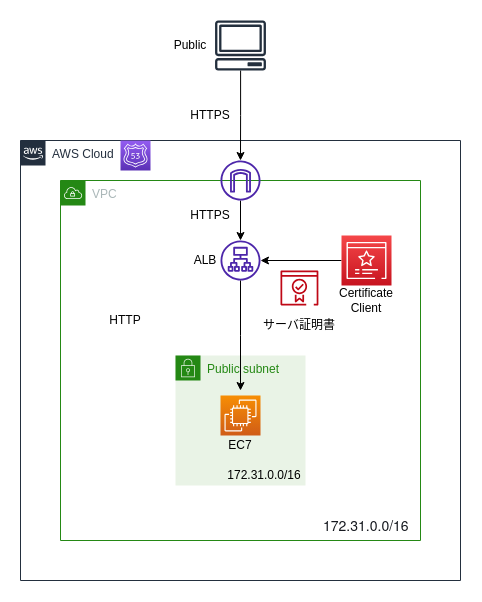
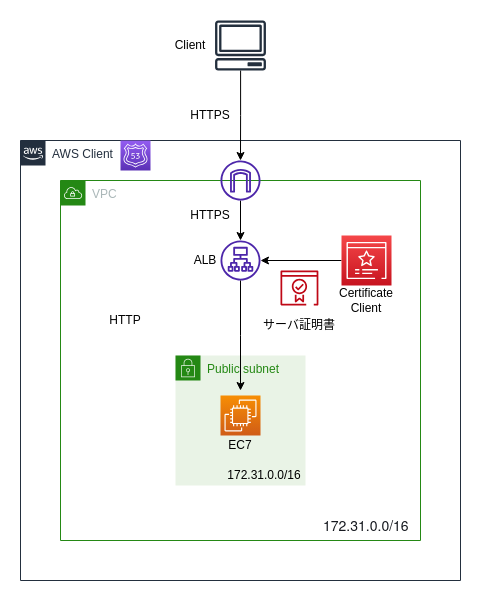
(191, 46) -> (191, 46)
(80, 155) -> (81, 155)
